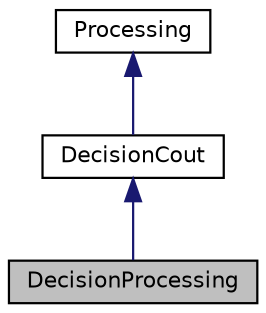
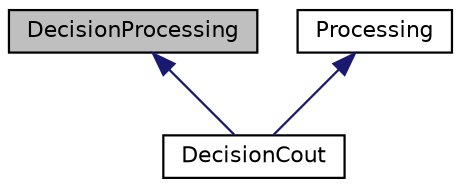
(133, 231) -> (202, 102)
